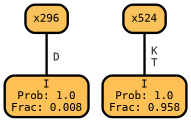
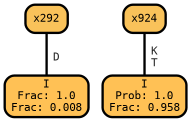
(47, 19) -> (47, 19)
(145, 19) -> (145, 19)
(47, 96) -> (47, 96)
